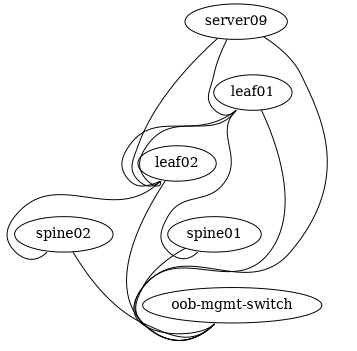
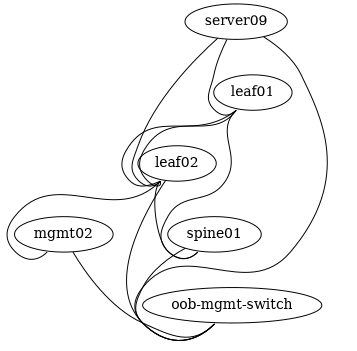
none -> (157, 223)
(64, 234) -> (64, 234)
(260, 261) -> none
